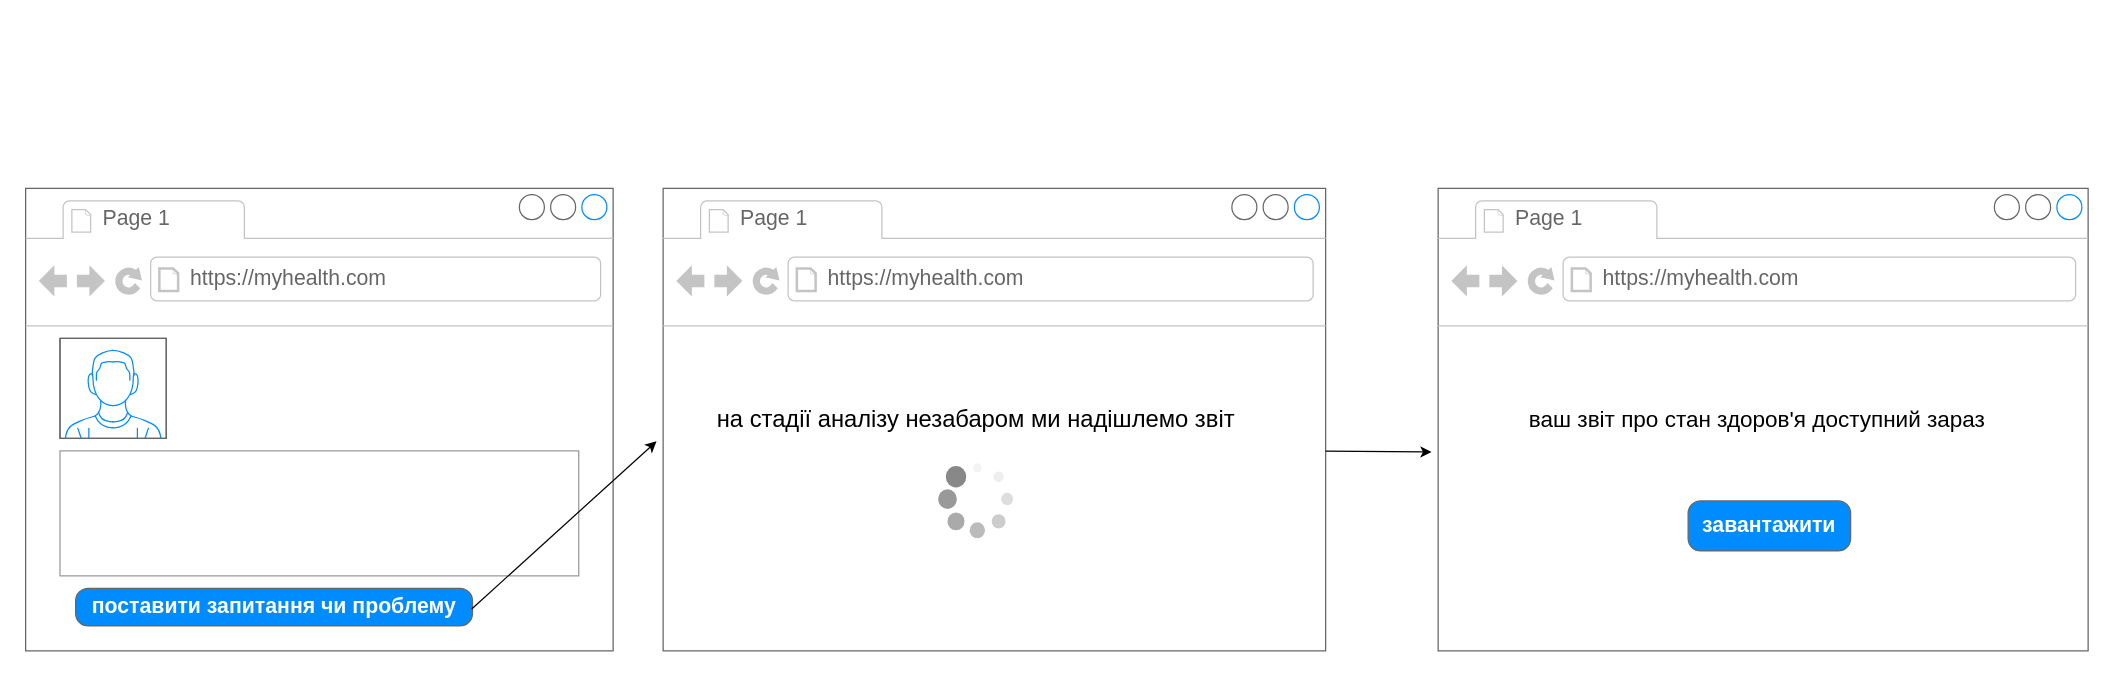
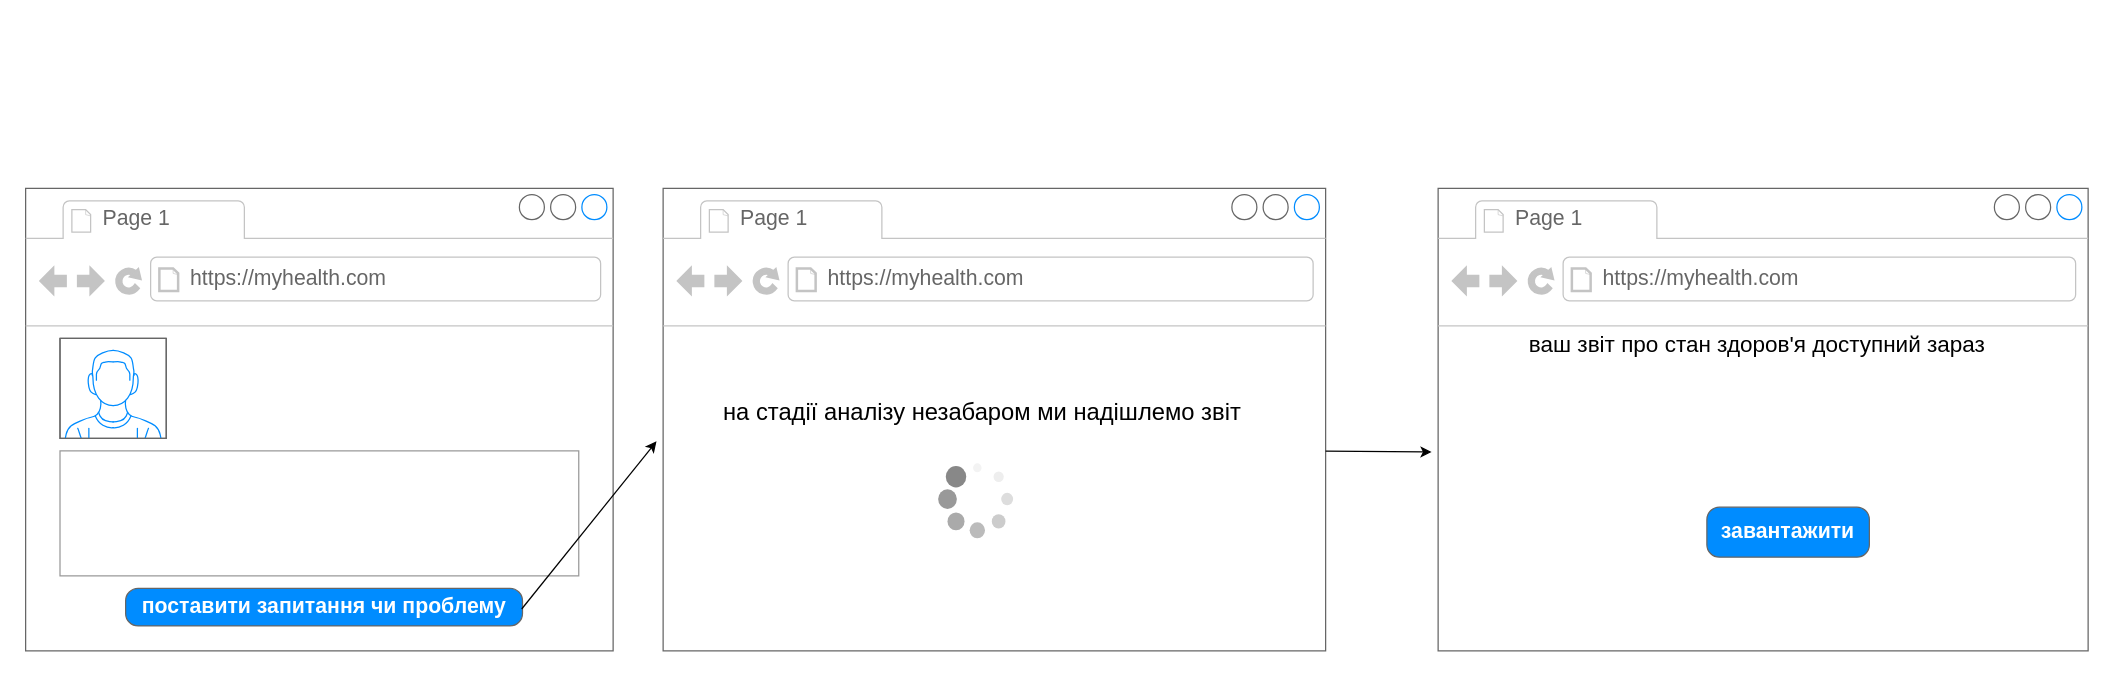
(976, 419) -> (982, 413)
(1757, 419) -> (1757, 344)
(1769, 526) -> (1788, 532)
(274, 607) -> (324, 607)
